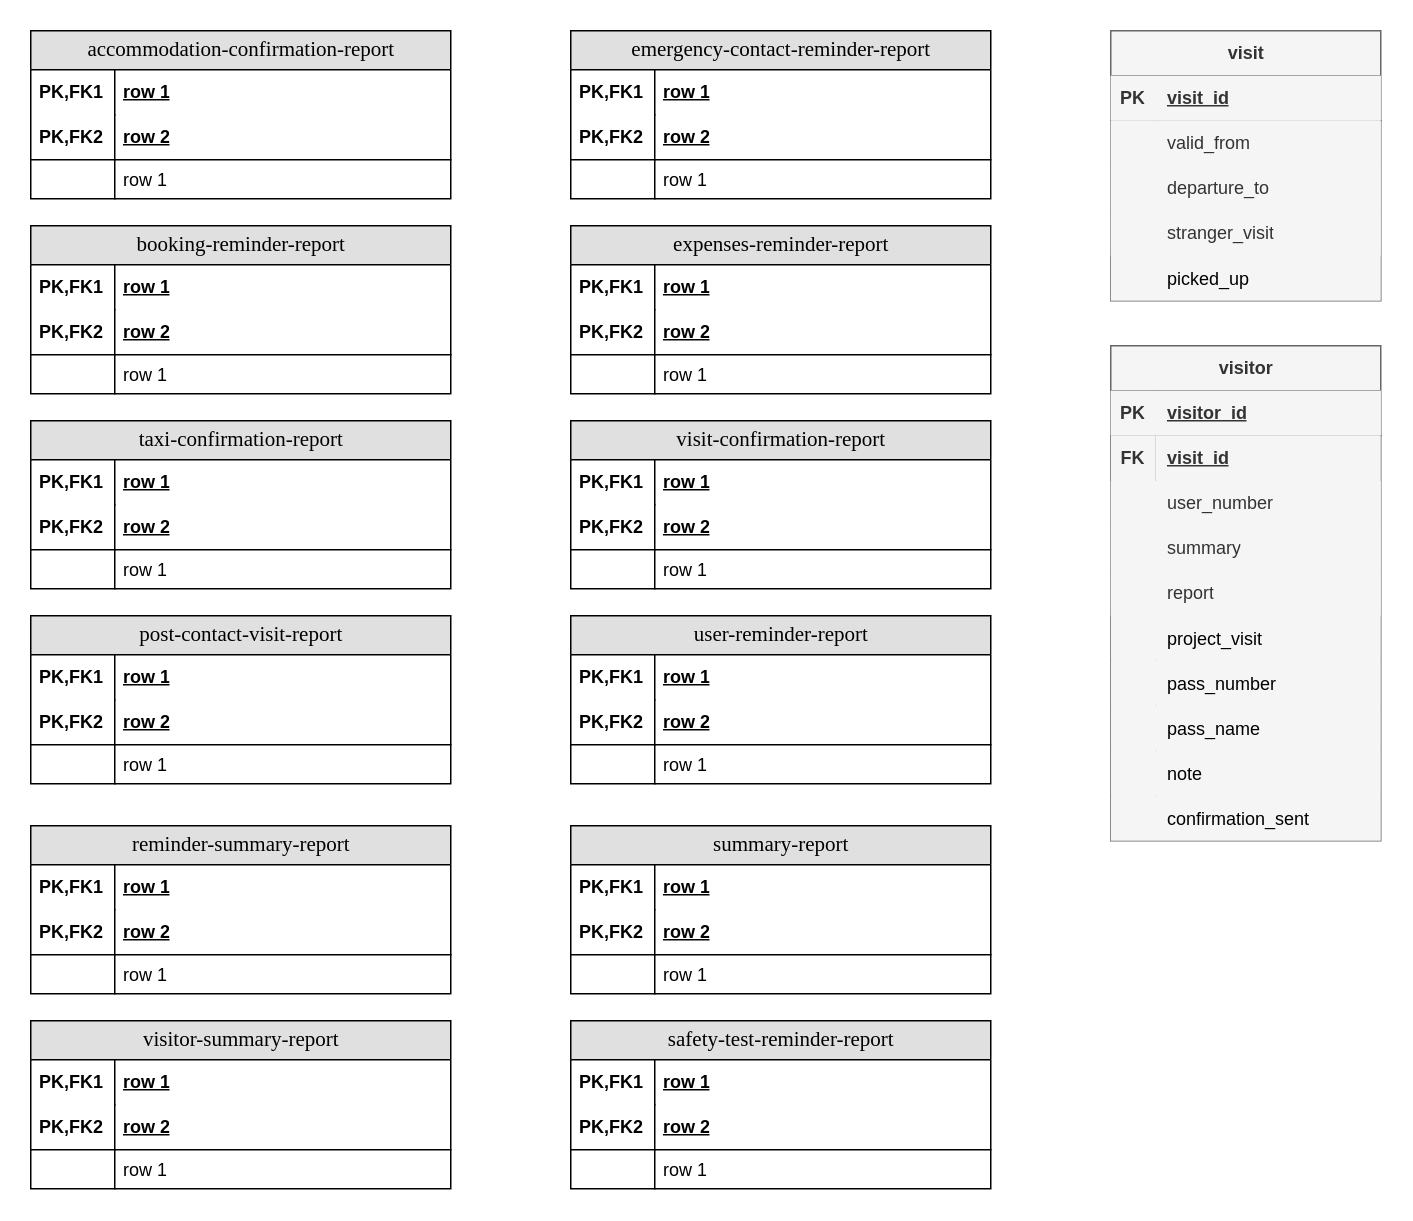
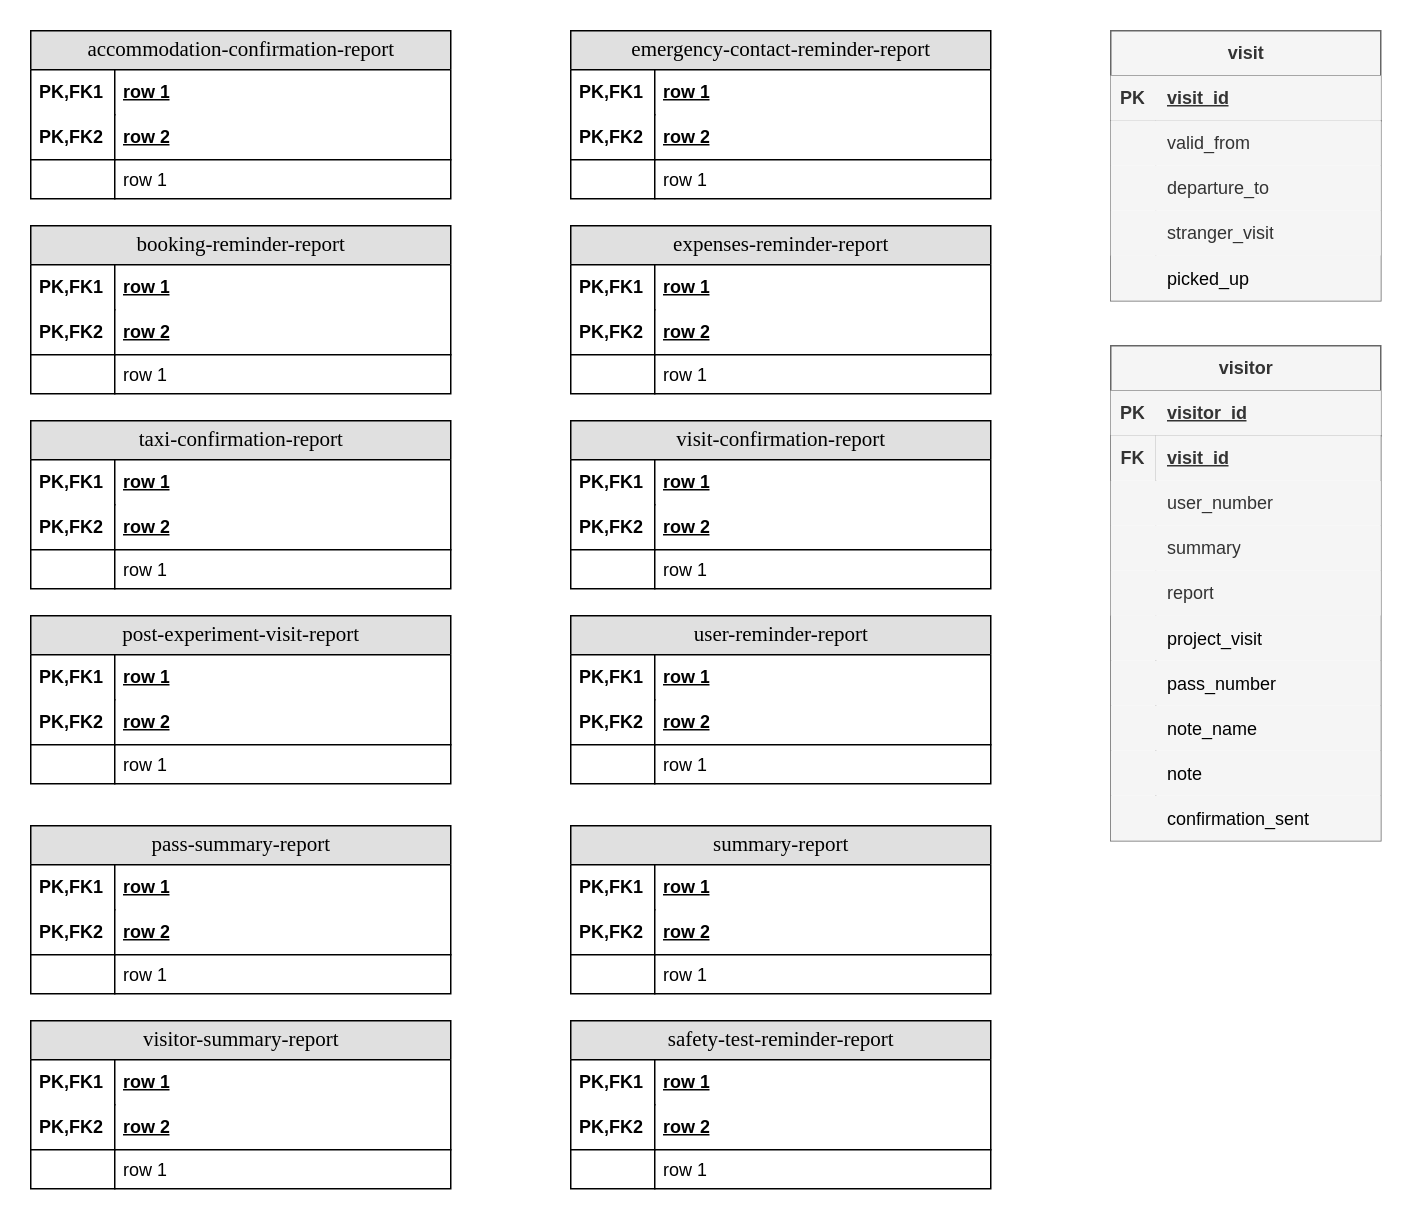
(242, 635) -> (242, 635)
(1212, 729) -> (1212, 729)
(242, 845) -> (242, 845)
